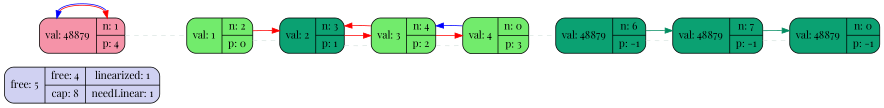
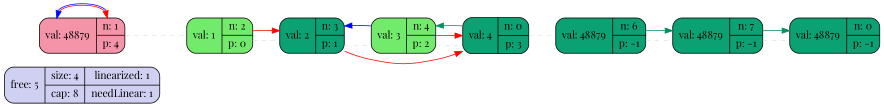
(362, 26) -> (362, 26)
(453, 26) -> (453, 26)
(354, 36) -> (400, 64)
(496, 36) -> (496, 36)
(65, 76) -> (65, 76)
